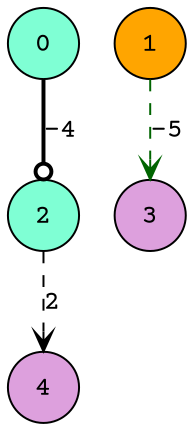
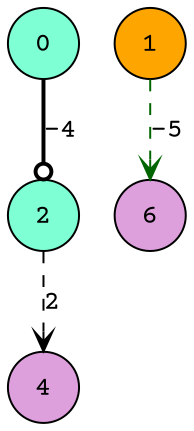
(150, 215) -> (150, 215)
